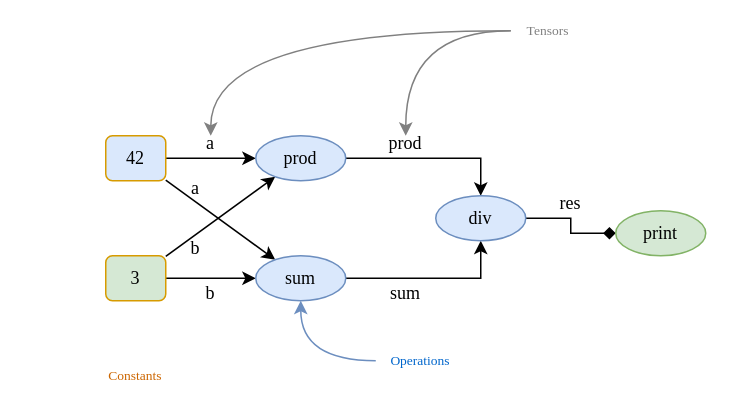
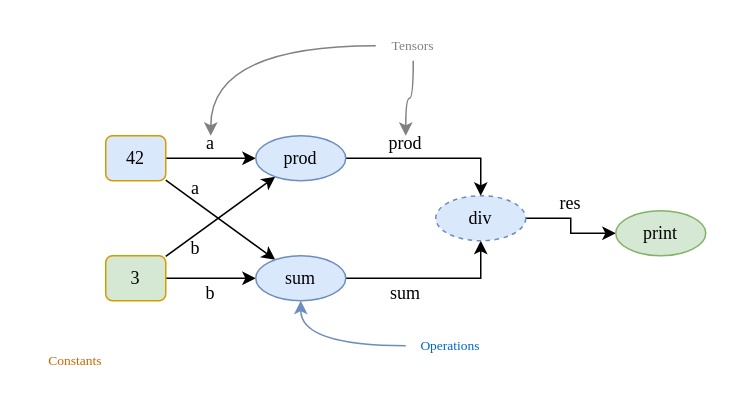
(548, 31) -> (413, 46)
(481, 218) -> (481, 218)
(603, 233) -> (604, 233)
(421, 361) -> (451, 346)
(136, 376) -> (76, 361)
